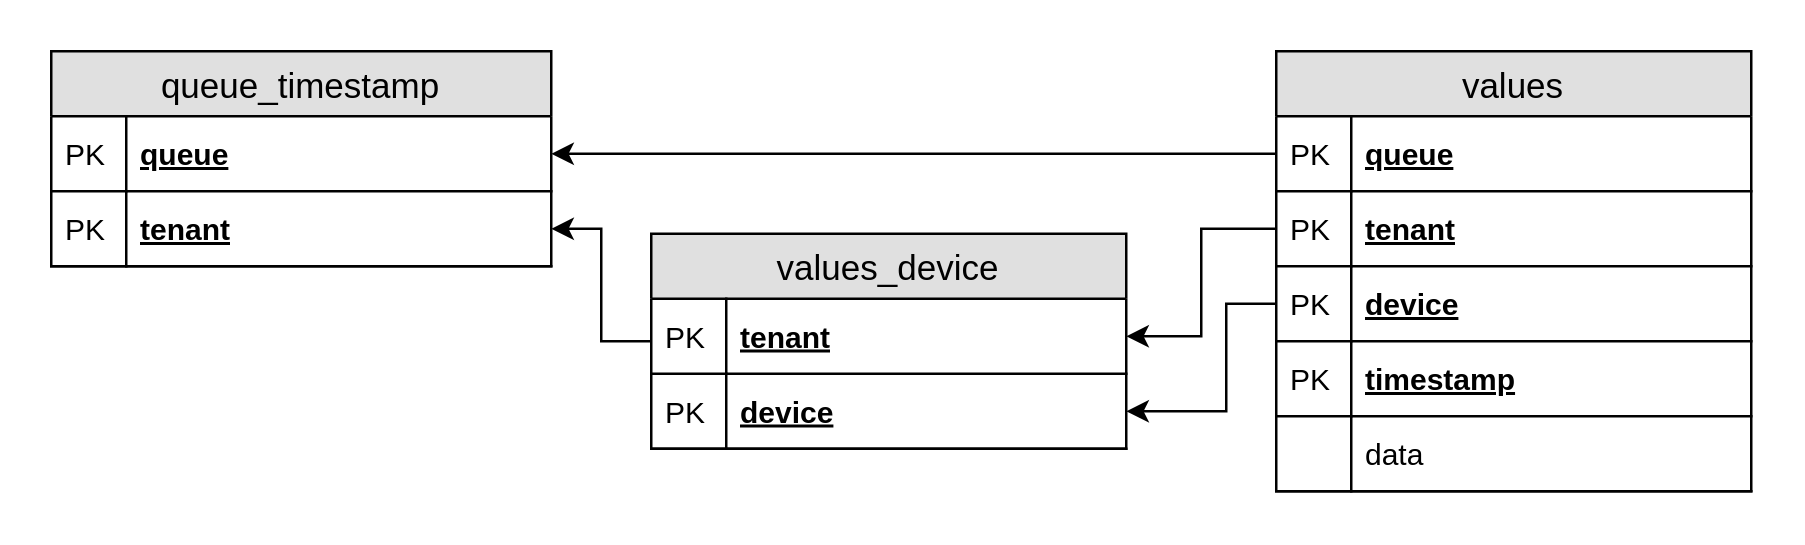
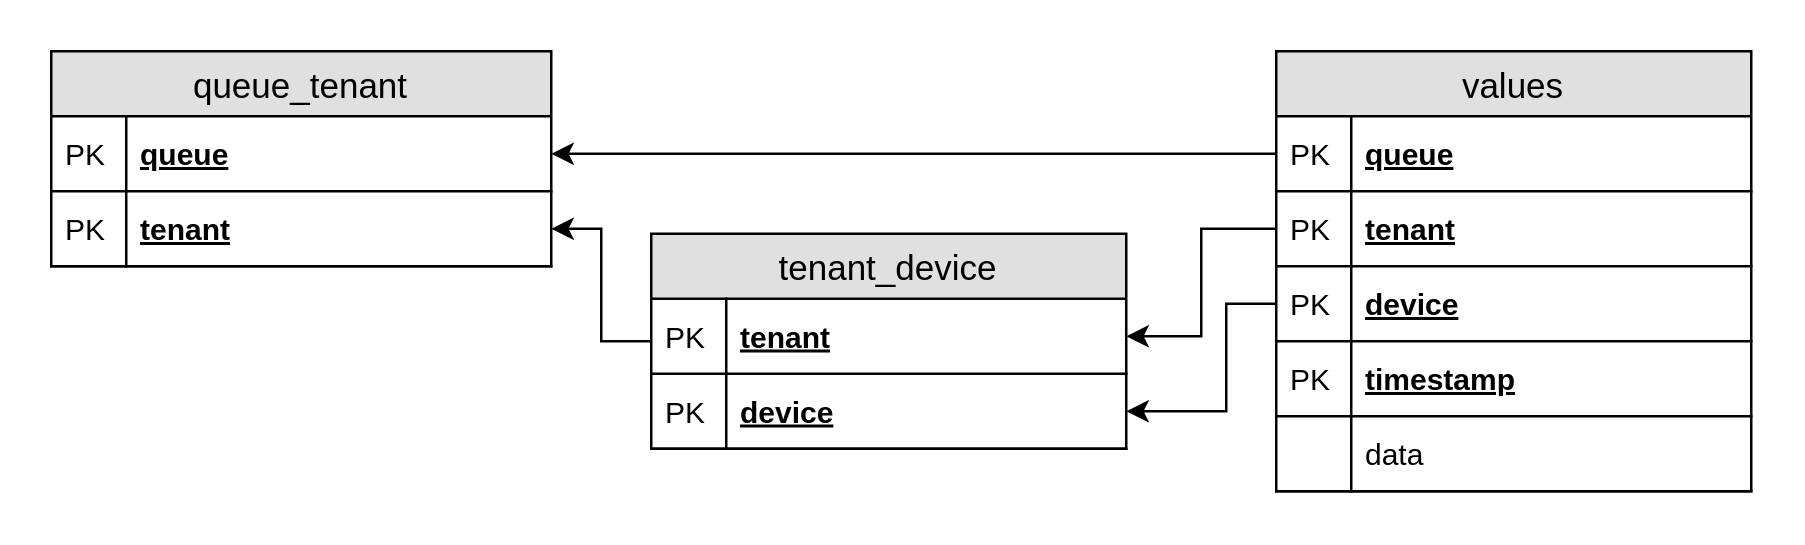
(300, 86) -> (300, 86)
(888, 268) -> (888, 268)
